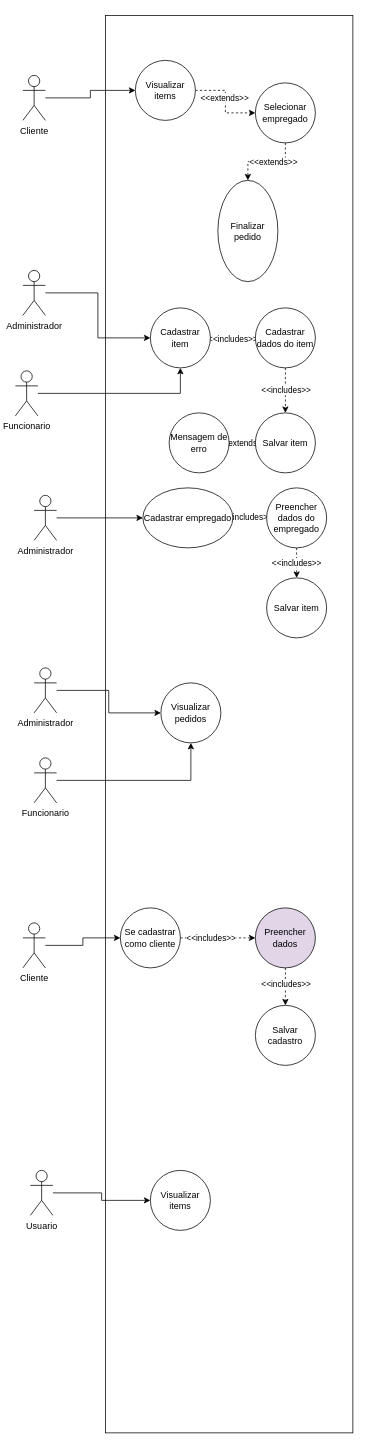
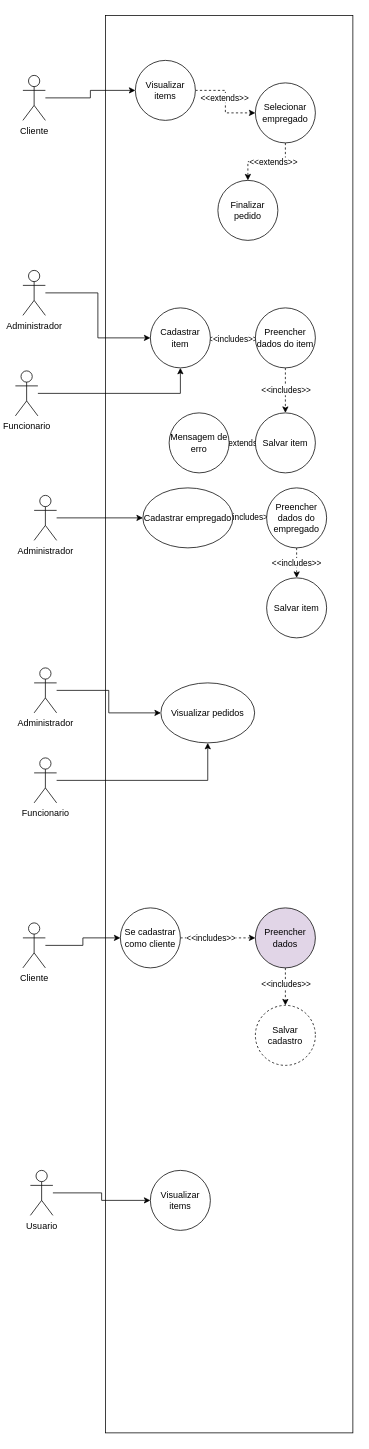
(248, 231) -> (248, 210)
(285, 338) -> (285, 338)
(191, 713) -> (208, 713)
(285, 1035) -> (285, 1035)
